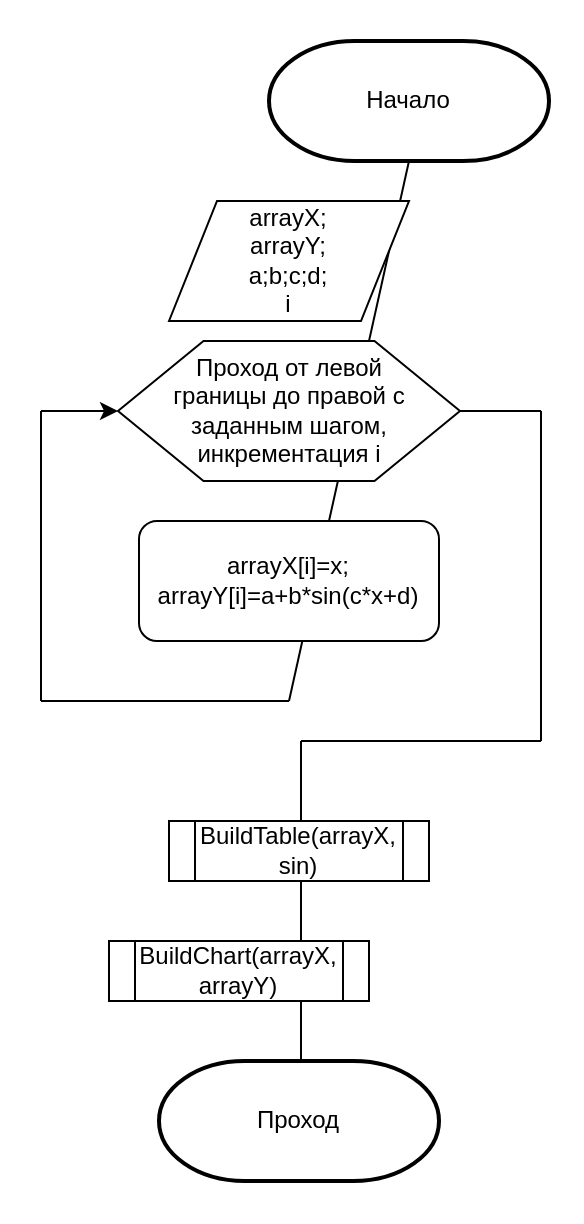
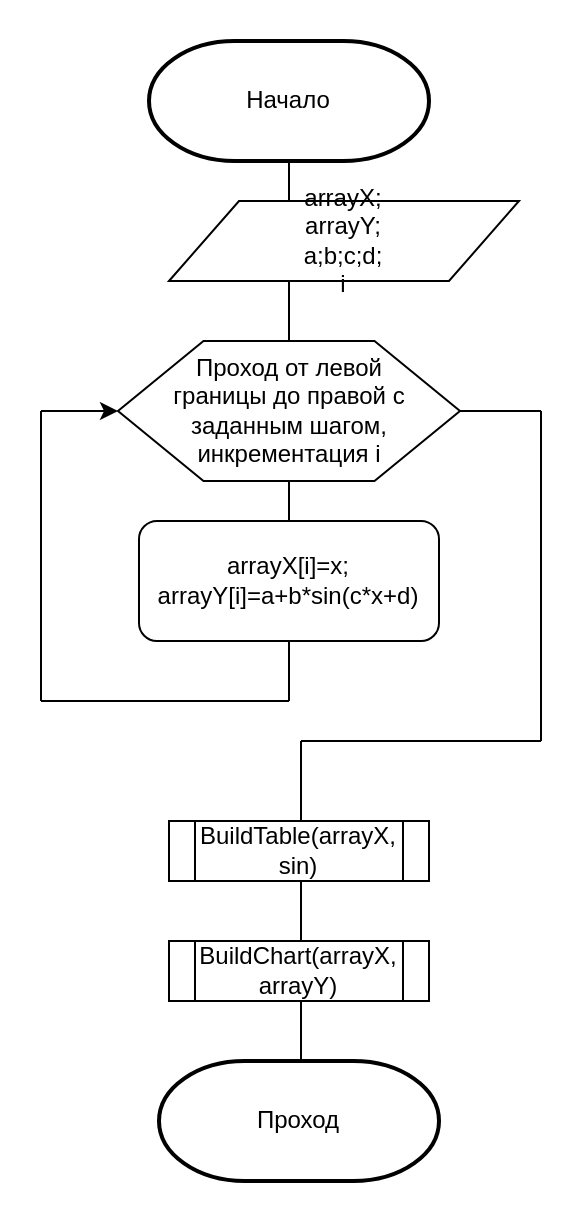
(409, 101) -> (289, 101)
(289, 261) -> (344, 241)
(239, 971) -> (299, 971)
